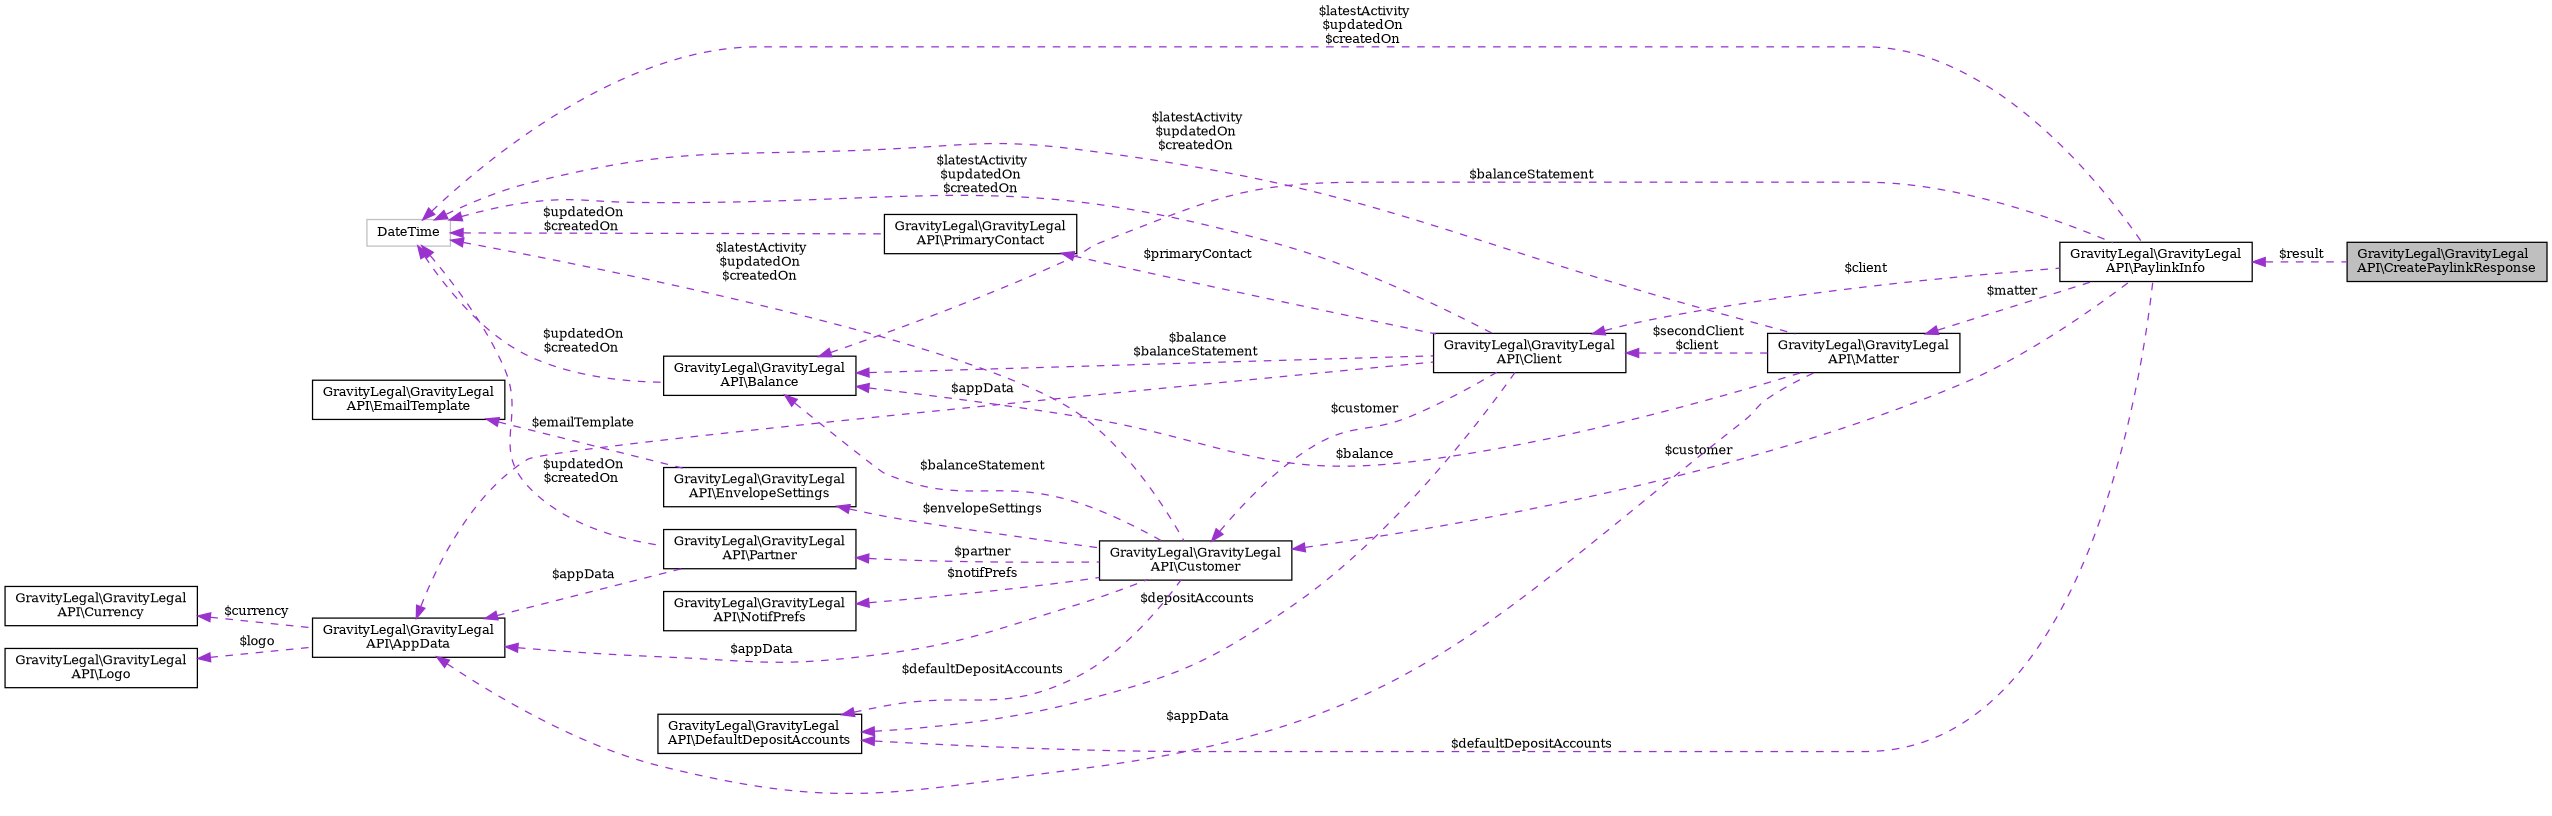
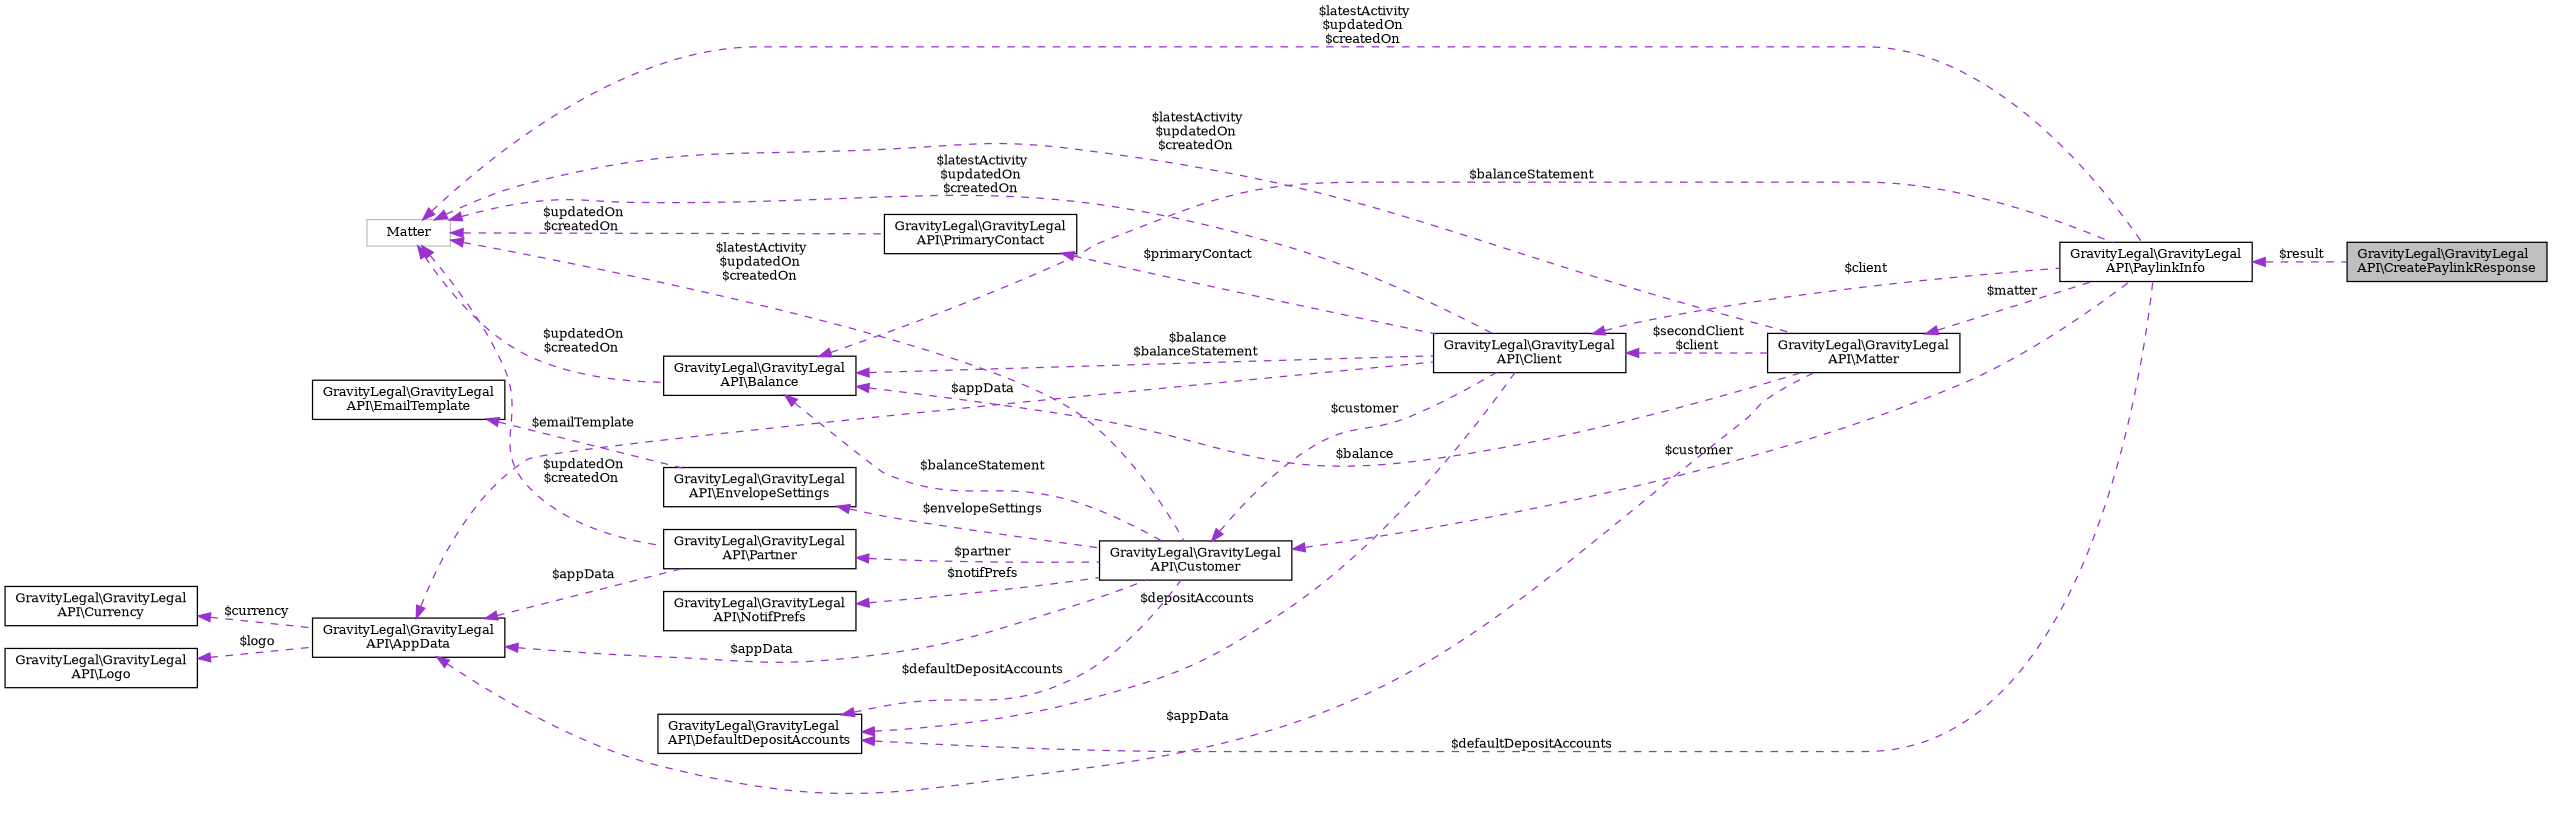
(409, 233) -> (409, 233)
